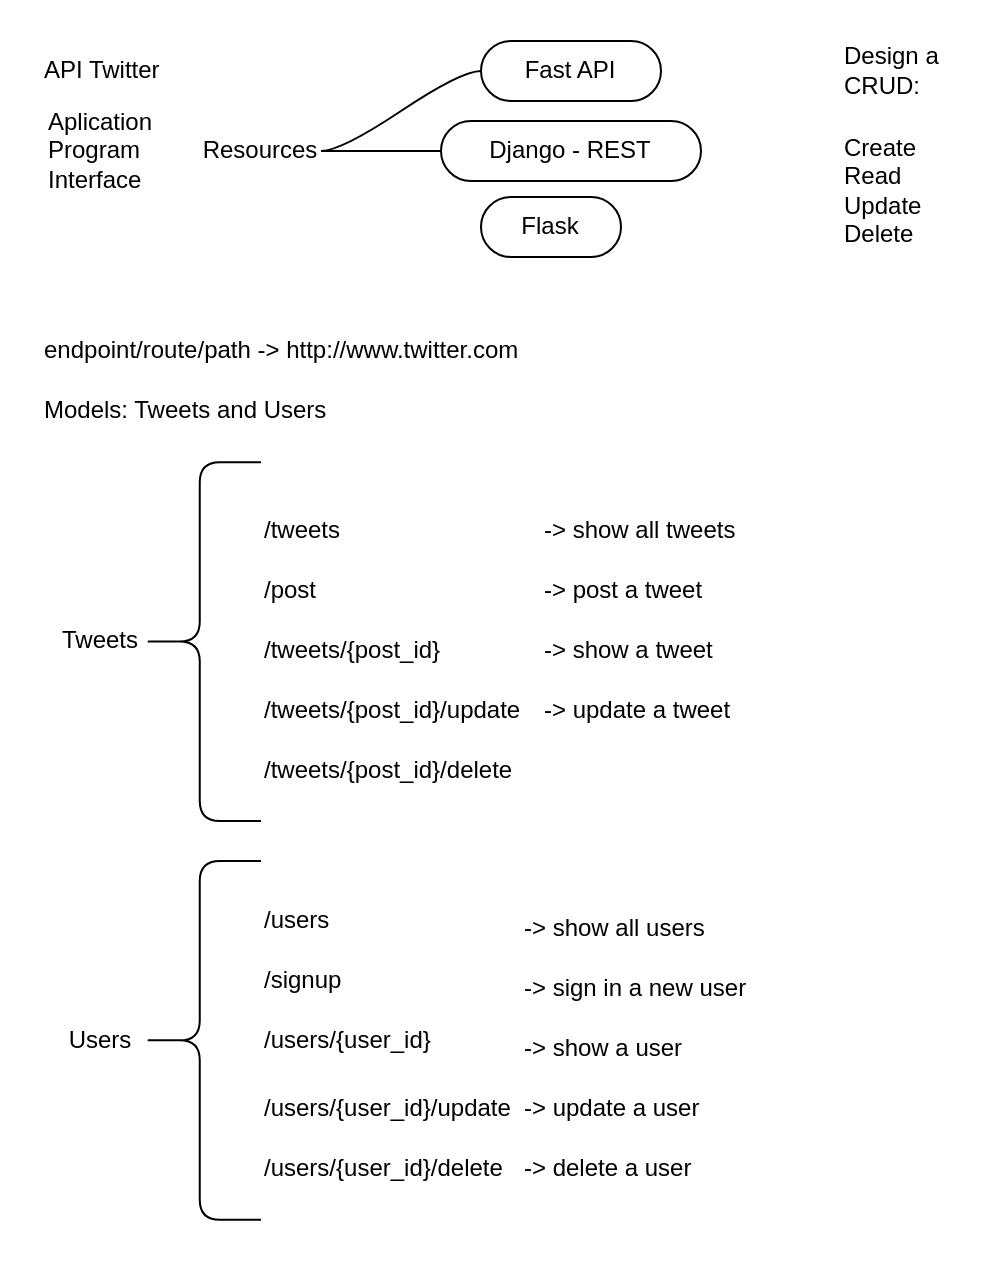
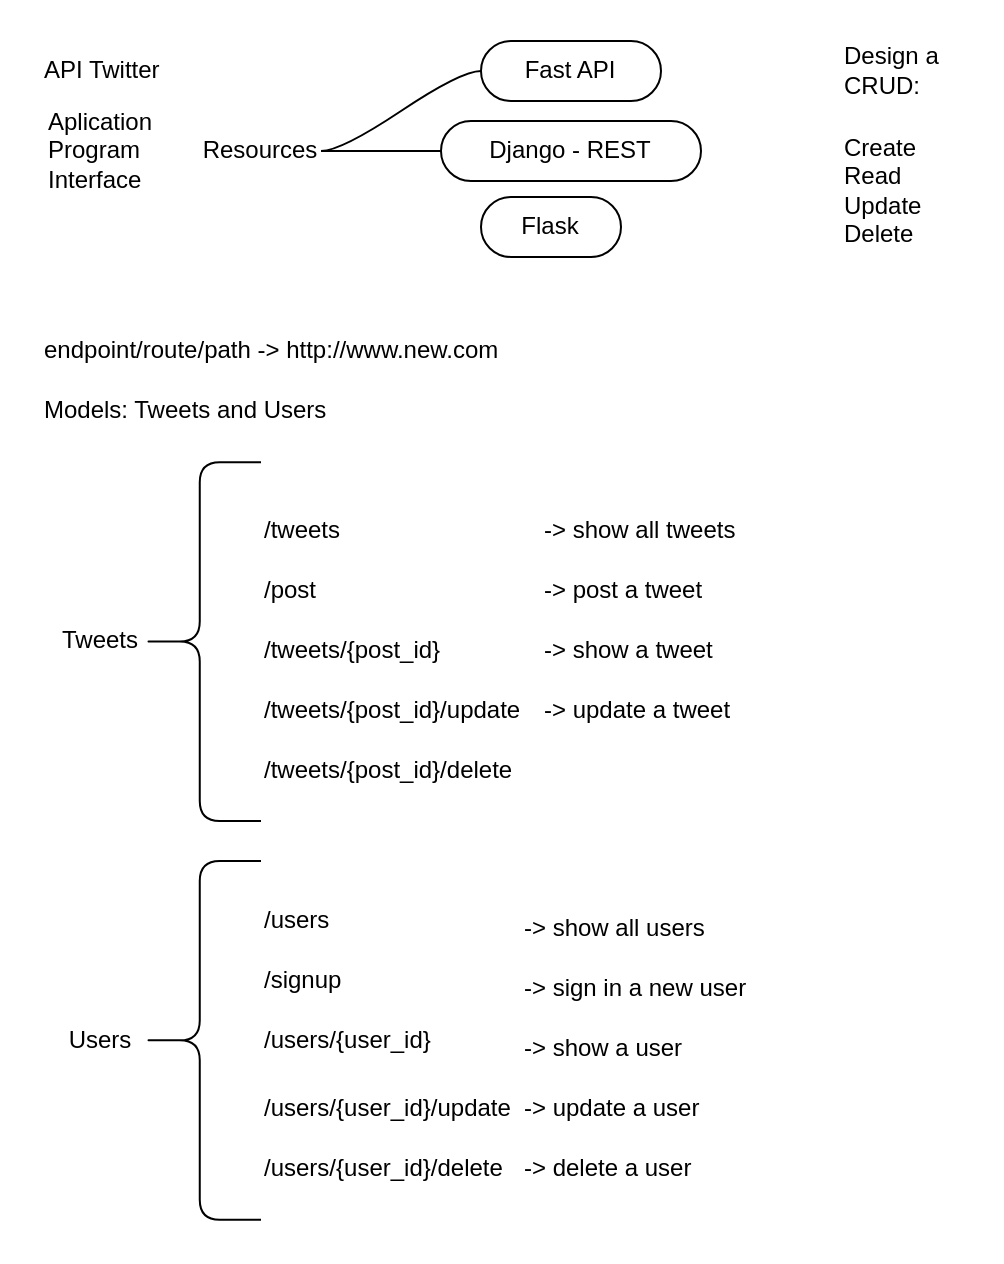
(293, 351) -> (293, 351)
